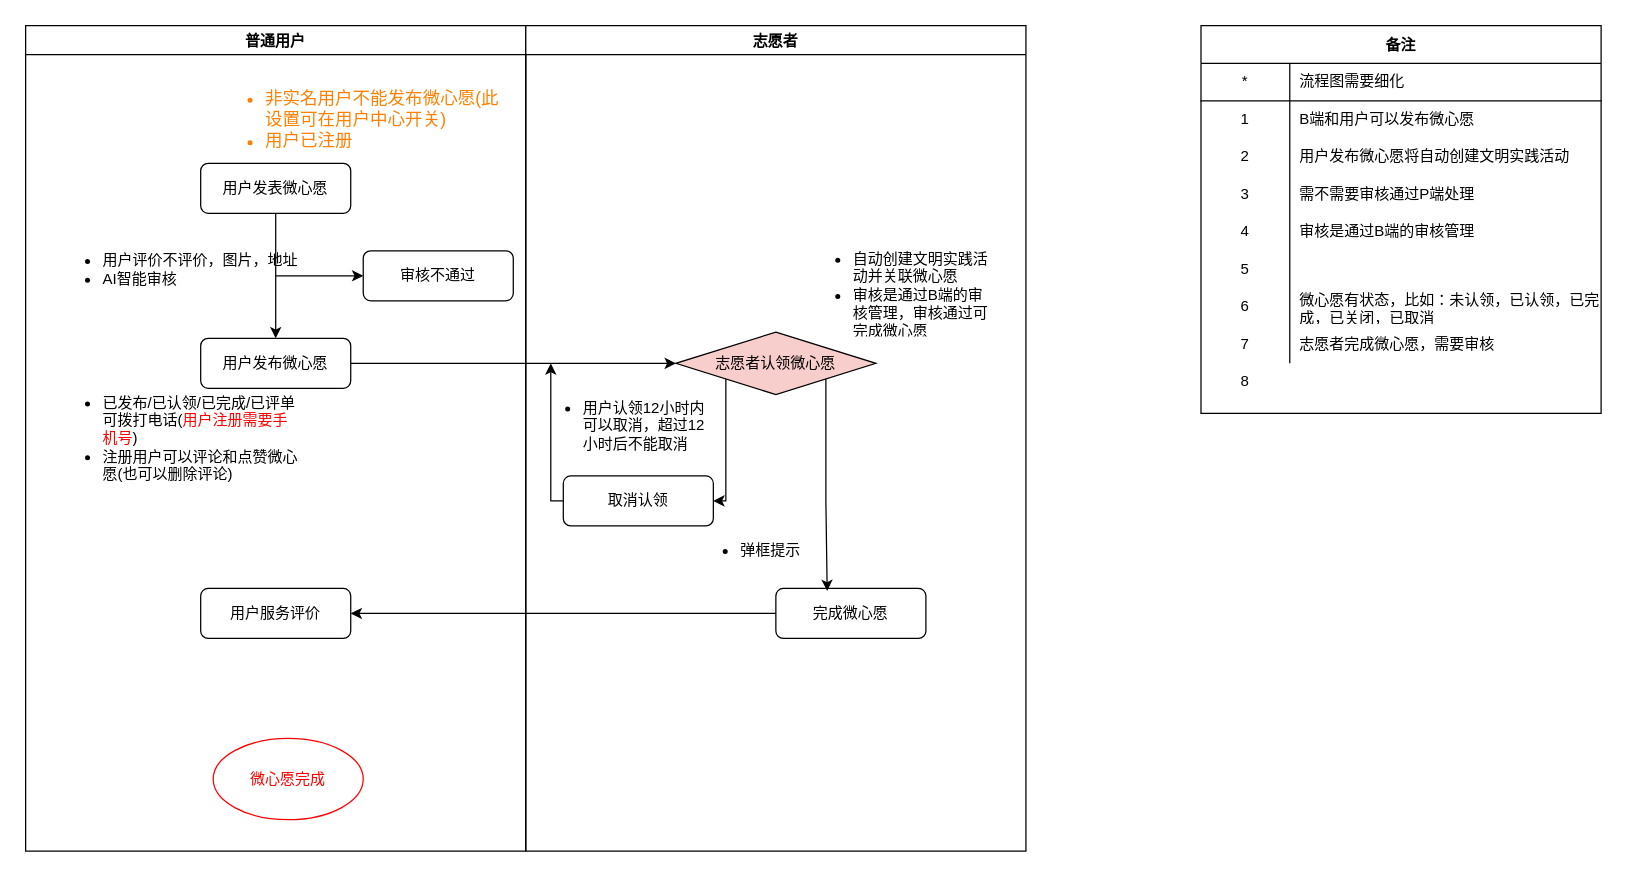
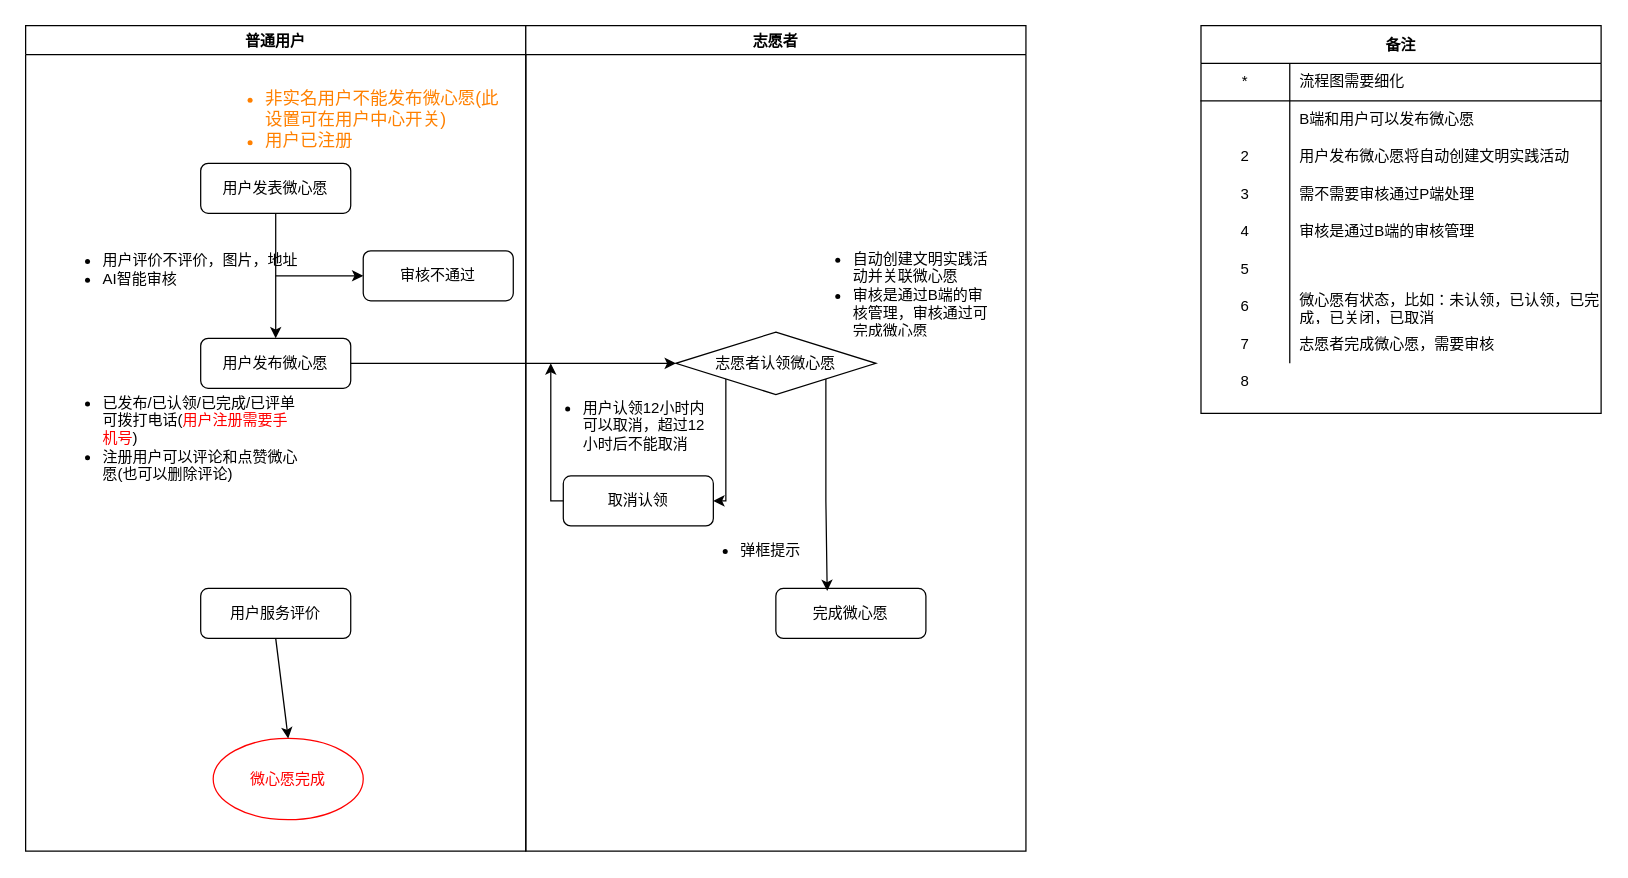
(1245, 119) -> none
(776, 363) -> (776, 363)
(568, 613) -> none
none -> (281, 684)
